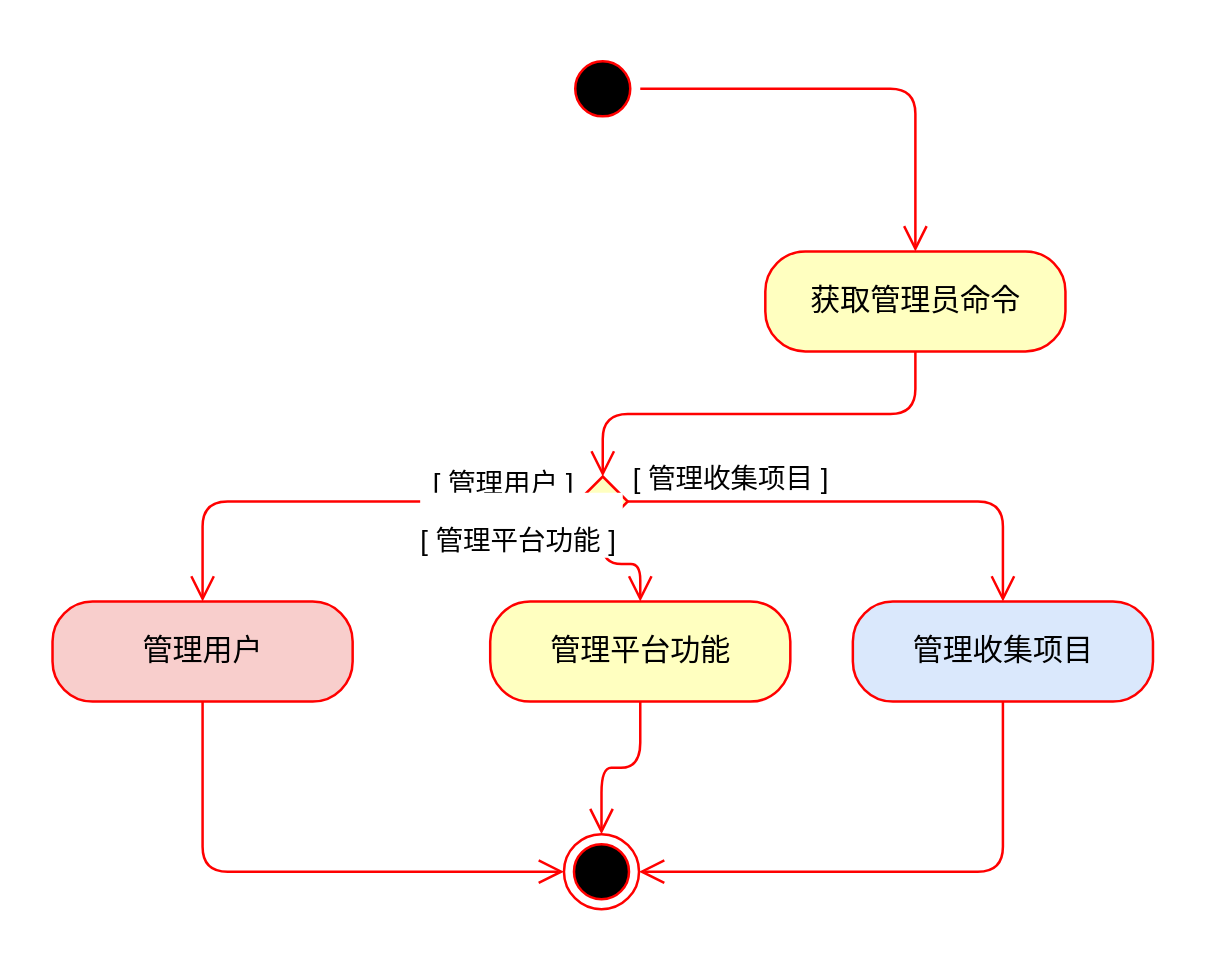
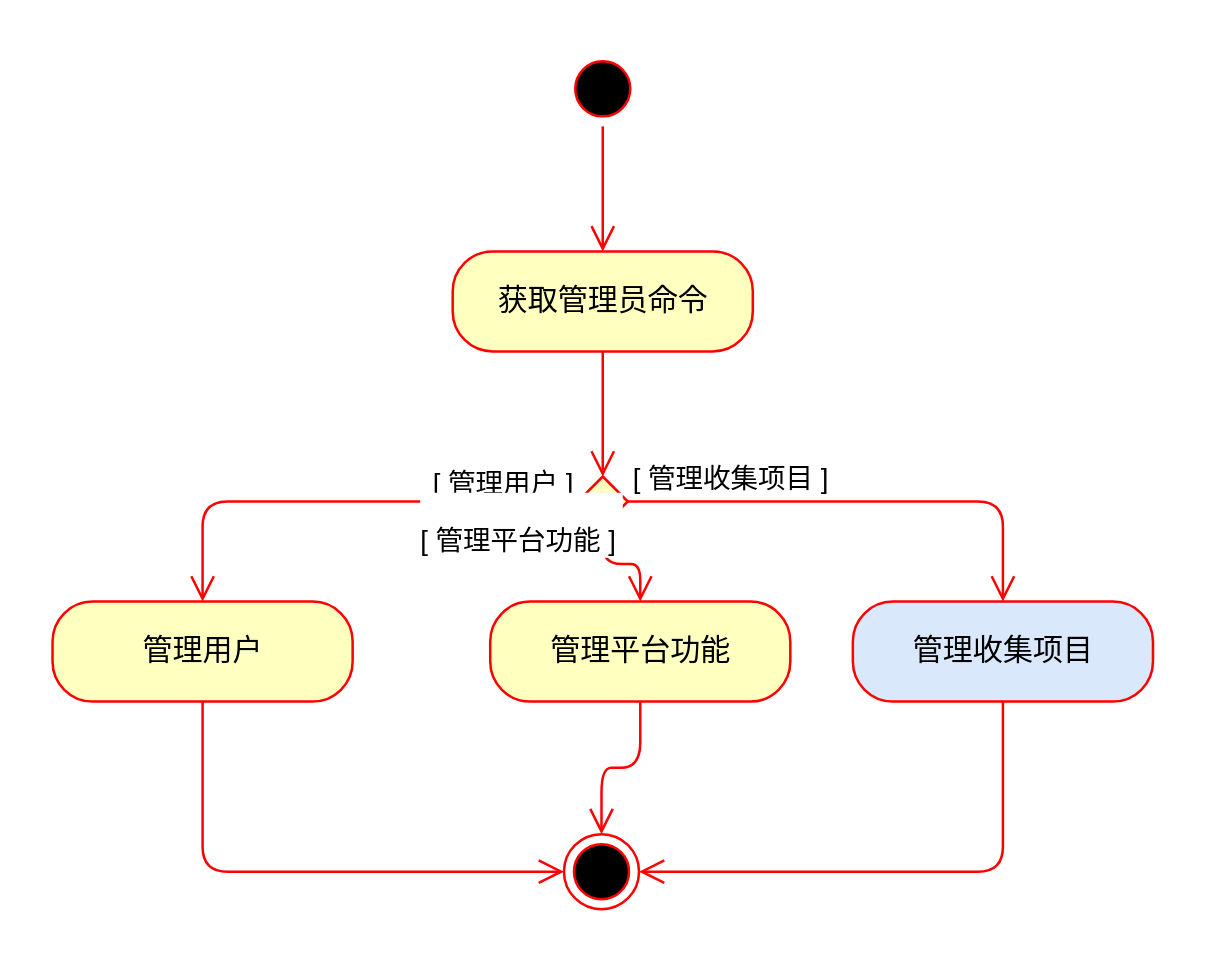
(915, 301) -> (603, 301)
(203, 651) -> (203, 651)
